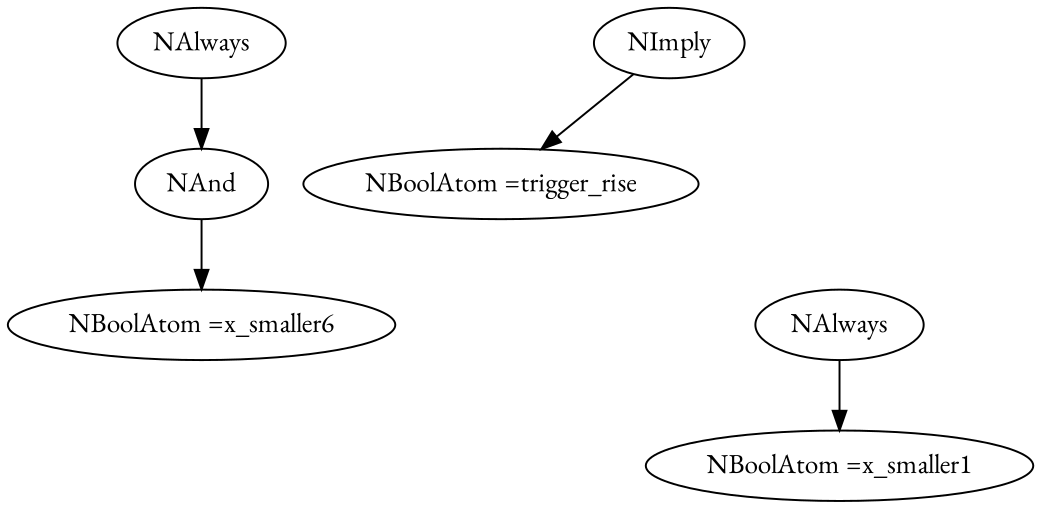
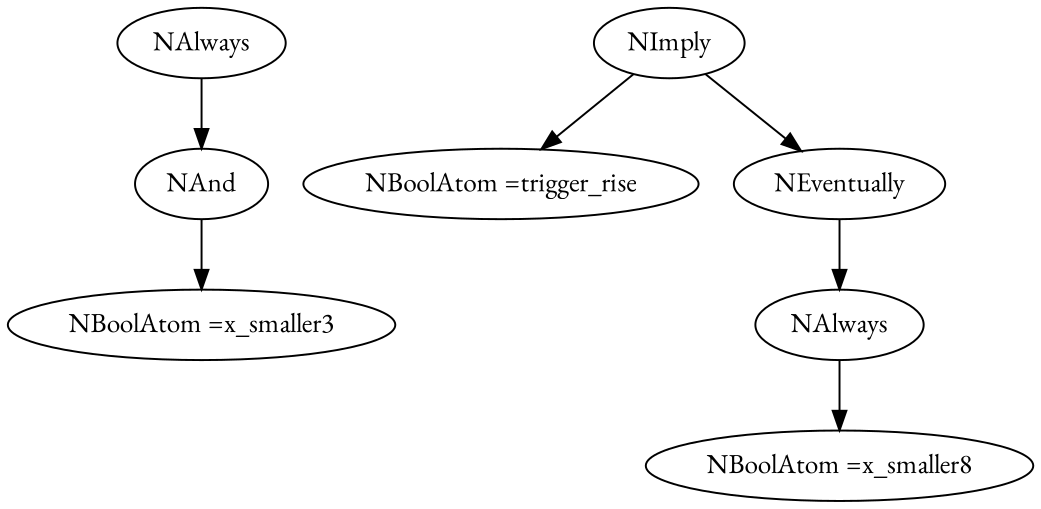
none -> (840, 184)
(202, 325) -> (202, 325)
(840, 466) -> (840, 466)
